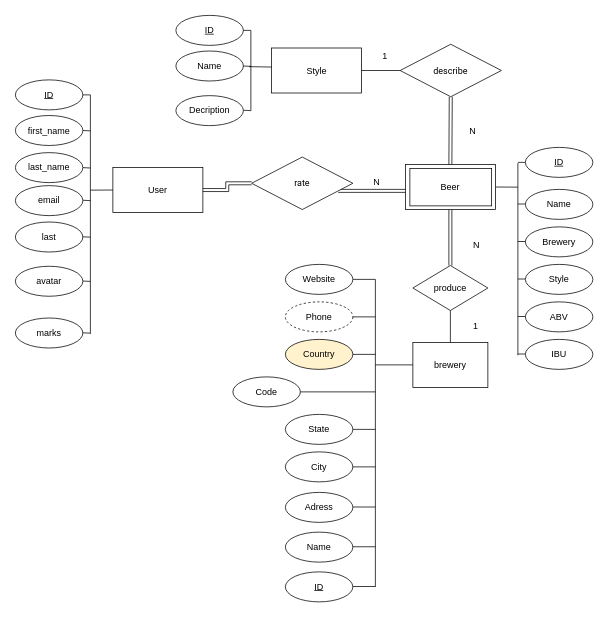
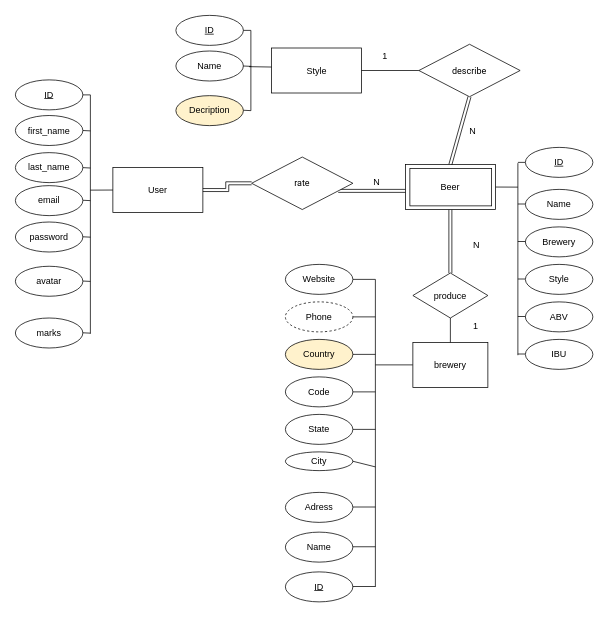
(451, 71) -> (470, 71)
(210, 111) -> (210, 111)
(49, 237) -> (49, 237)
(450, 288) -> (450, 296)
(267, 392) -> (319, 392)
(319, 467) -> (319, 461)
